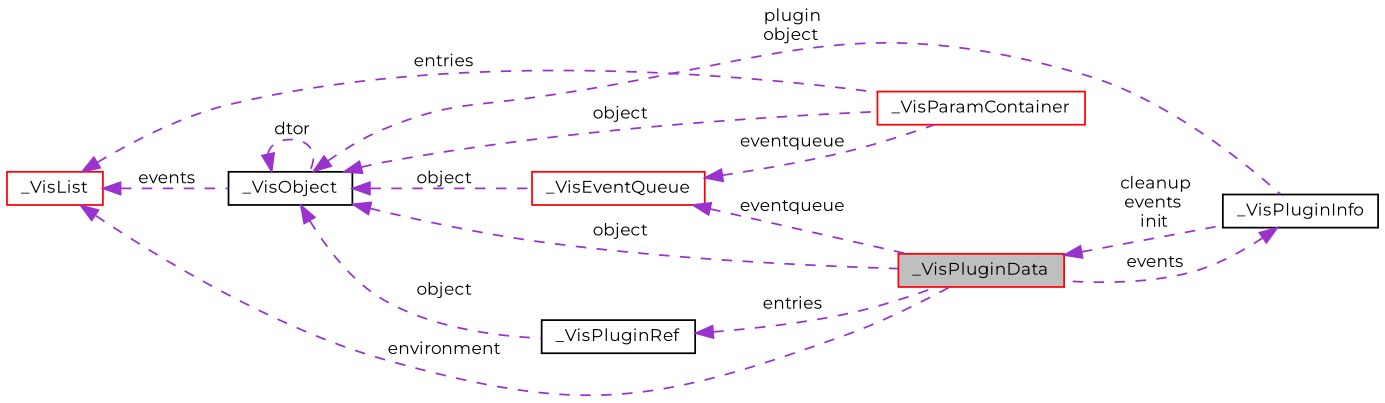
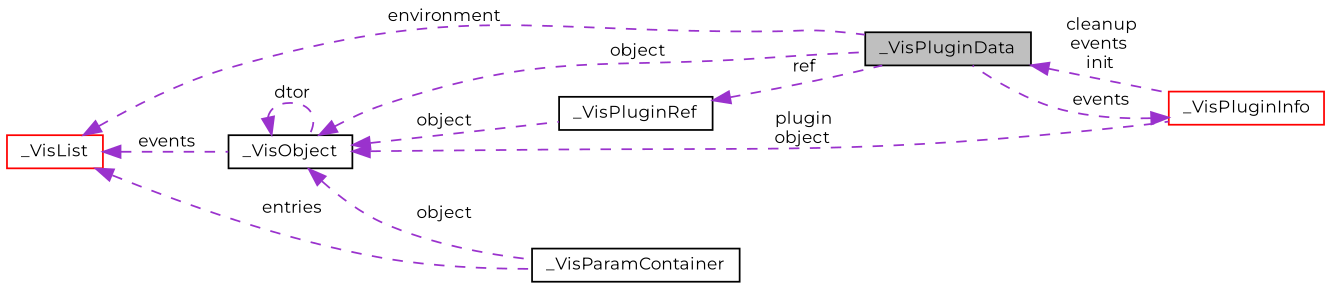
(981, 108) -> (636, 265)
(618, 188) -> none
(1300, 211) -> (1246, 108)
(981, 270) -> (948, 49)
(791, 304) -> (802, 67)
